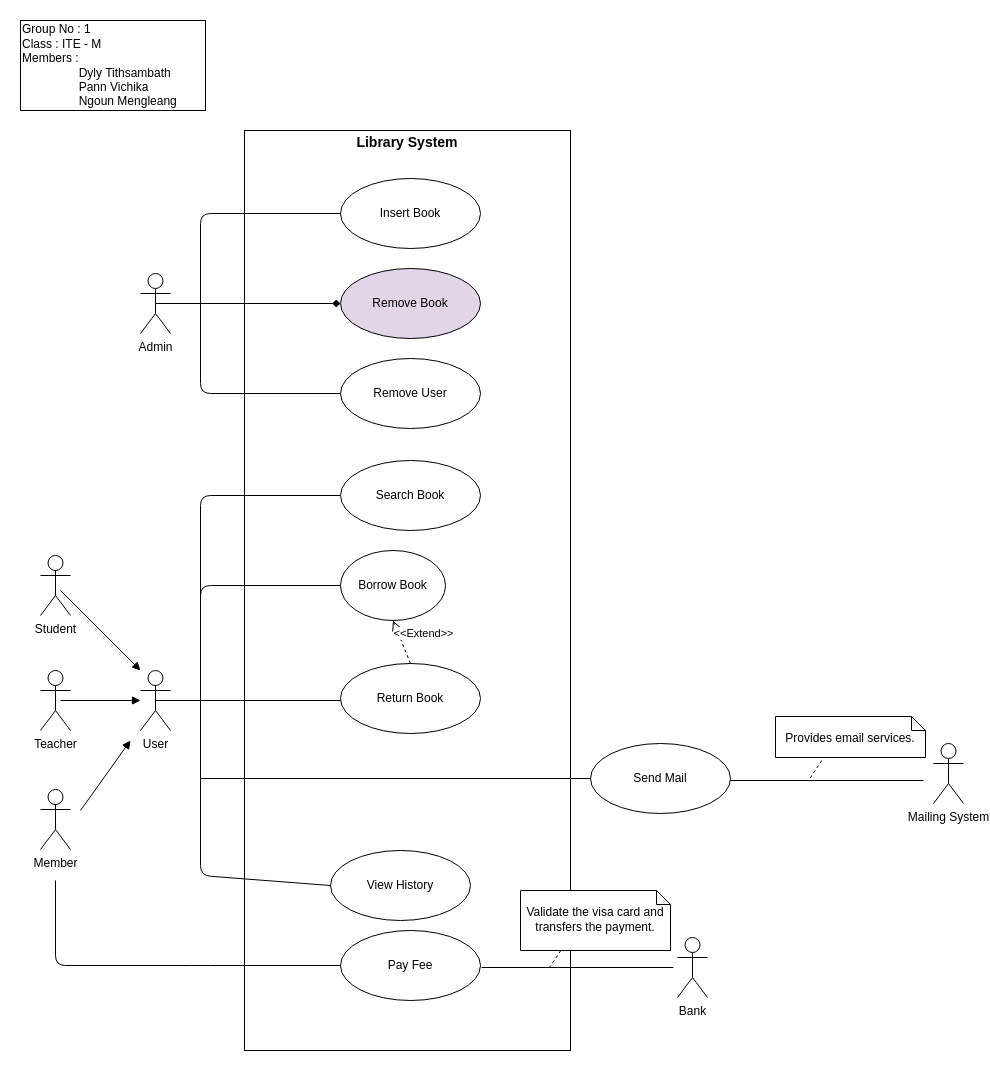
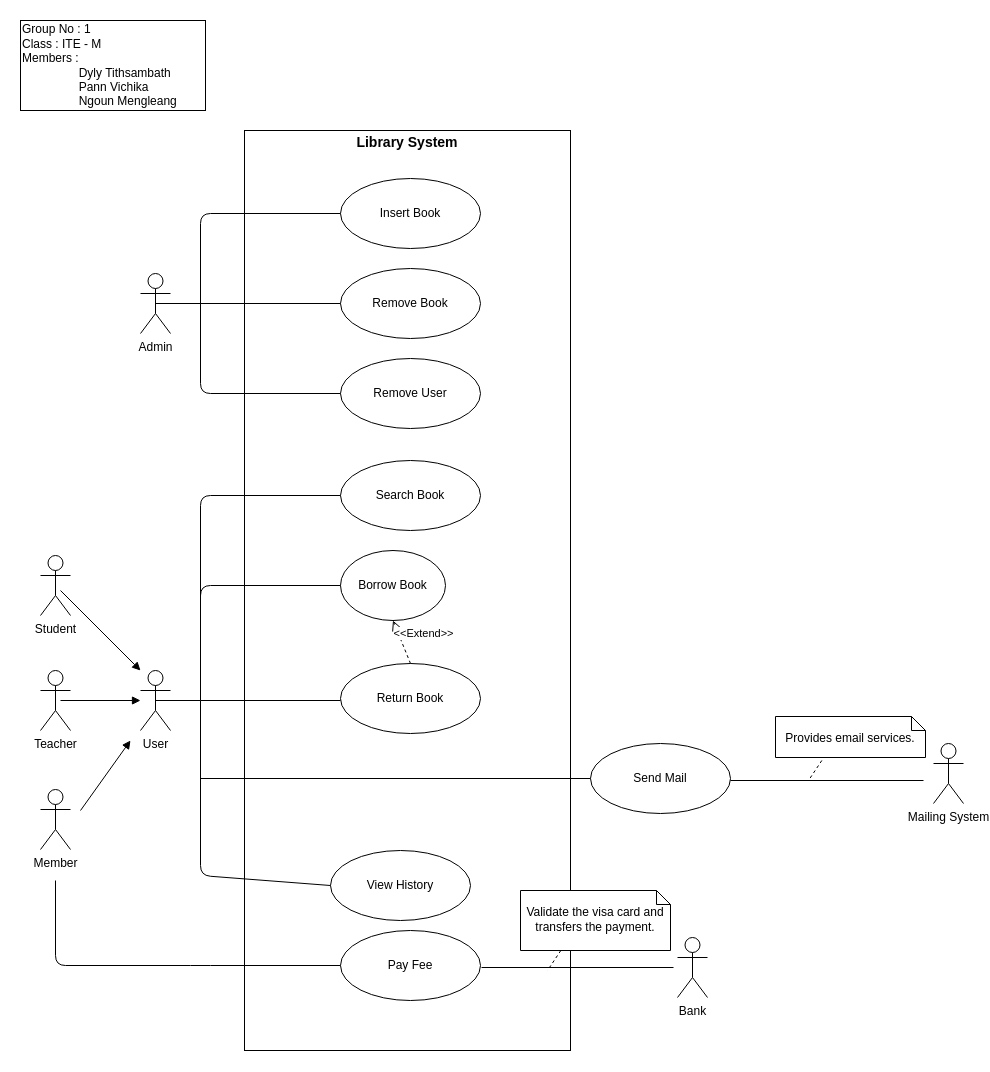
(332, 304) -> (336, 304)
(411, 304) -> (411, 304)
